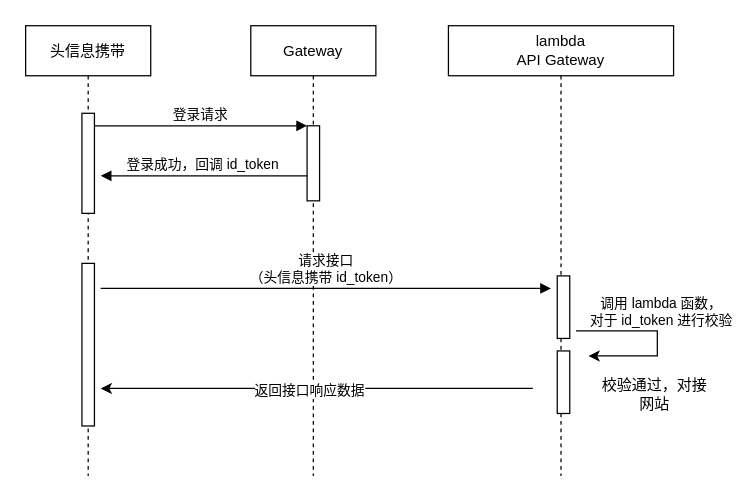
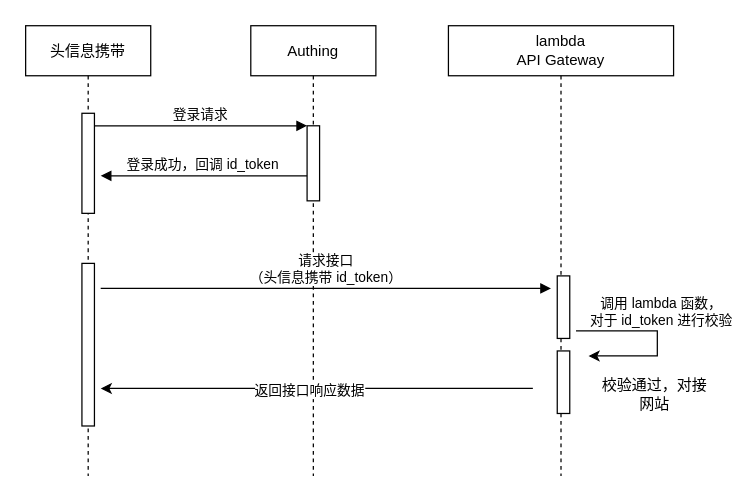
(313, 51) -> (313, 51)
